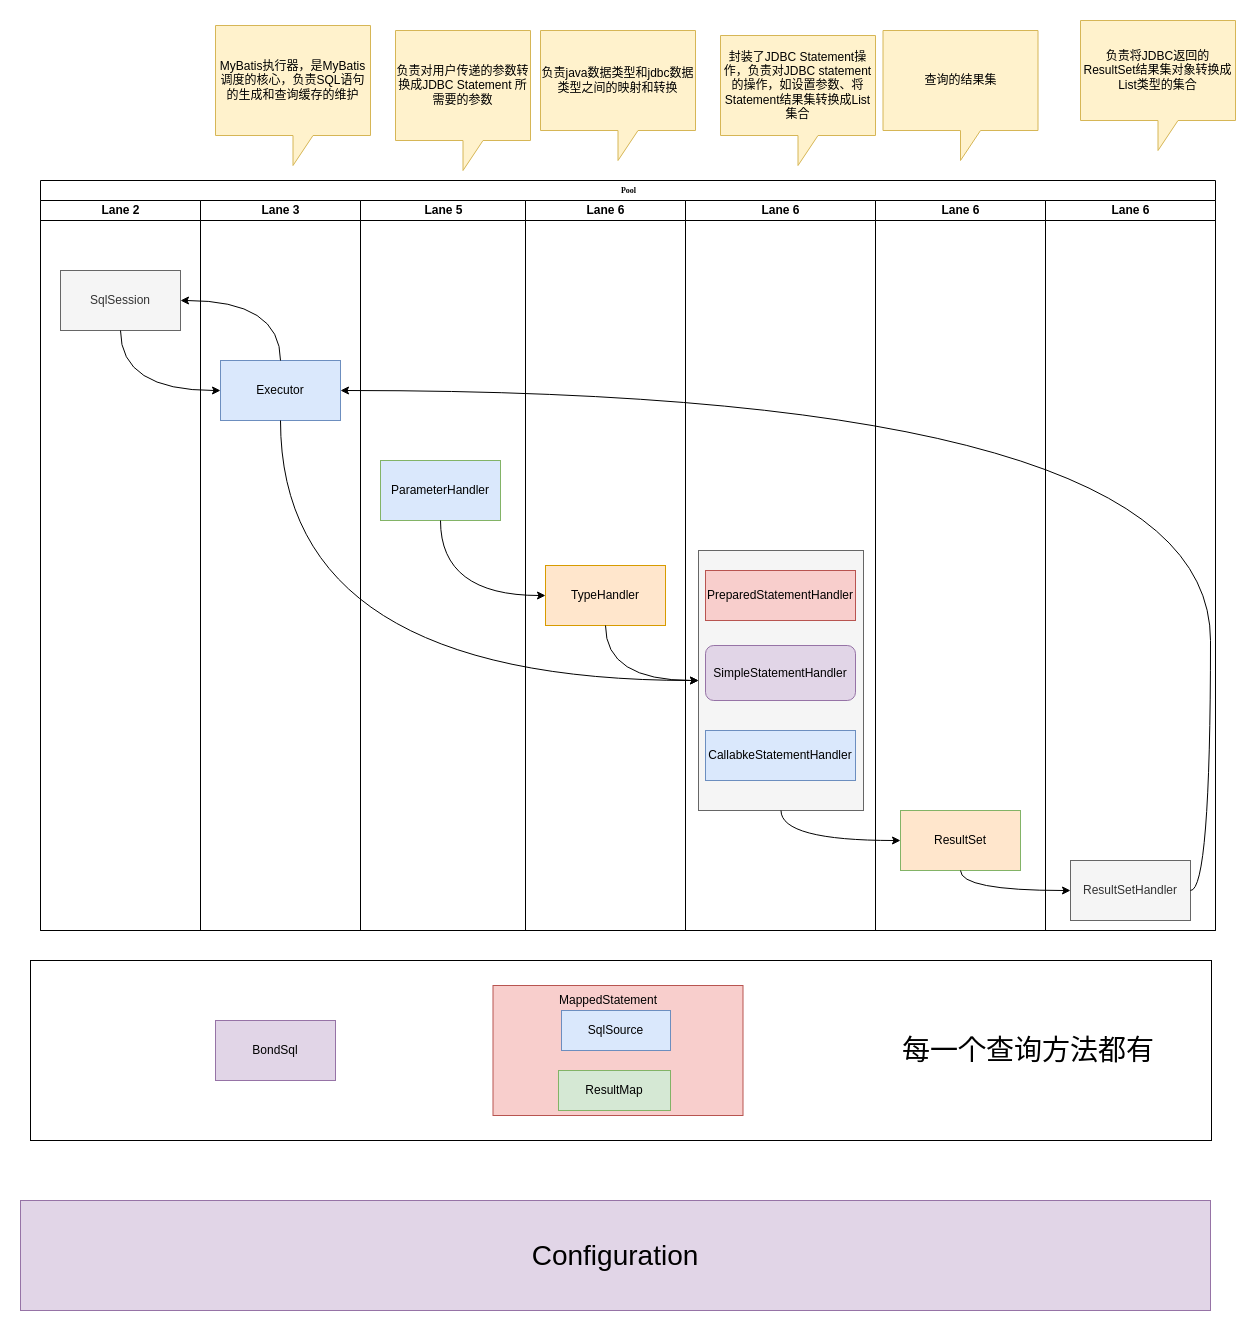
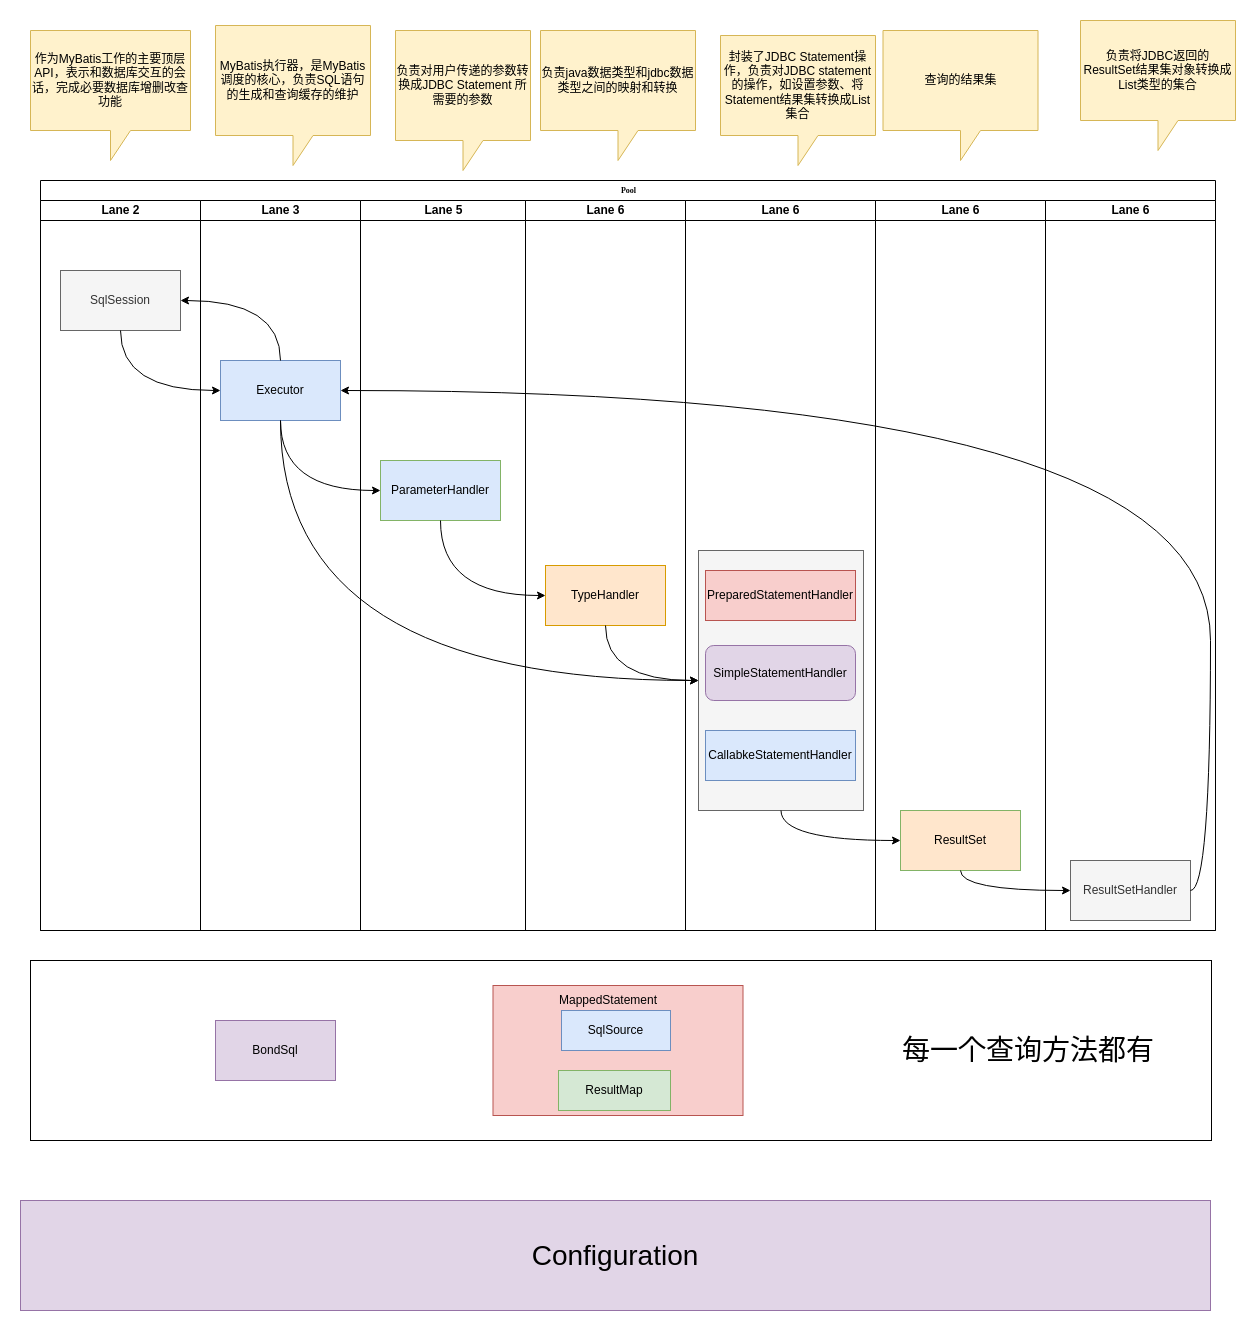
none -> (111, 96)
none -> (320, 482)
